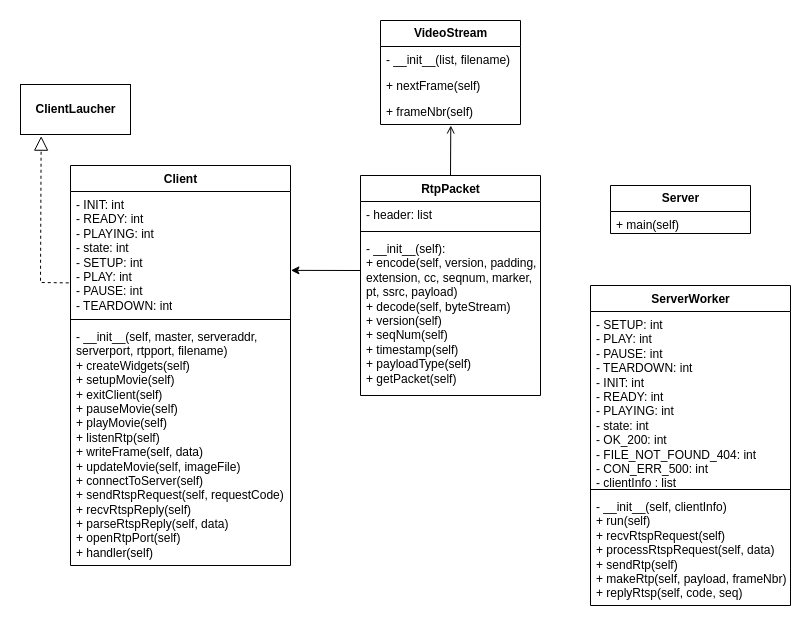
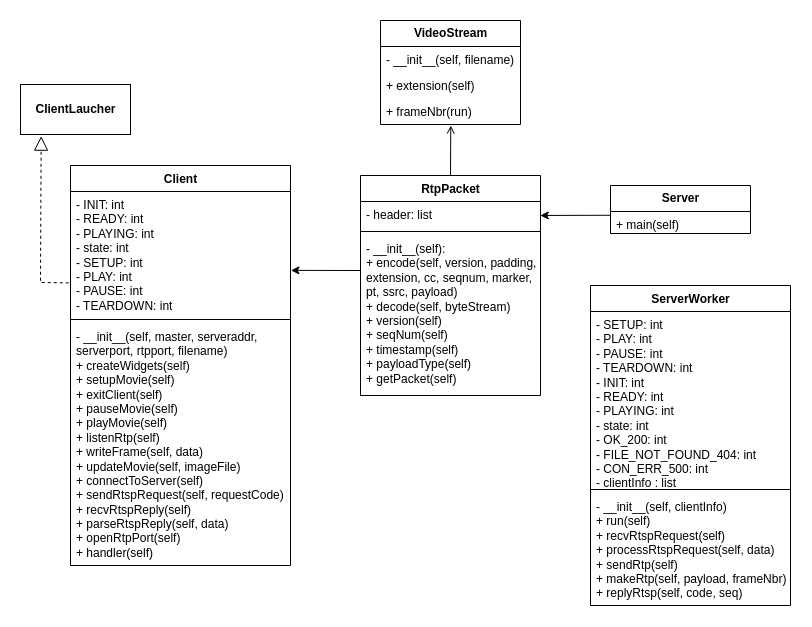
(461, 61) -> (463, 61)
(441, 87) -> (439, 87)
(437, 113) -> (435, 113)
none -> (579, 215)
